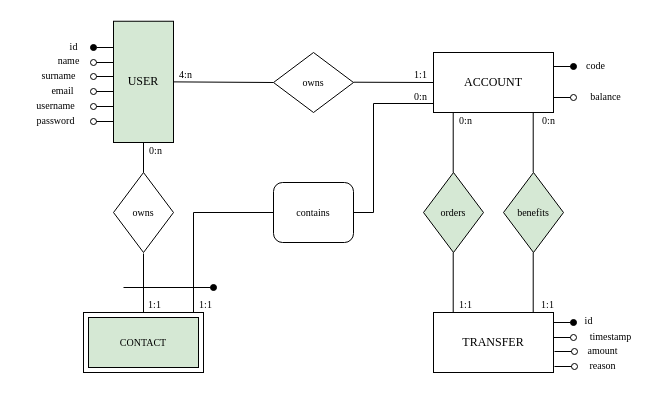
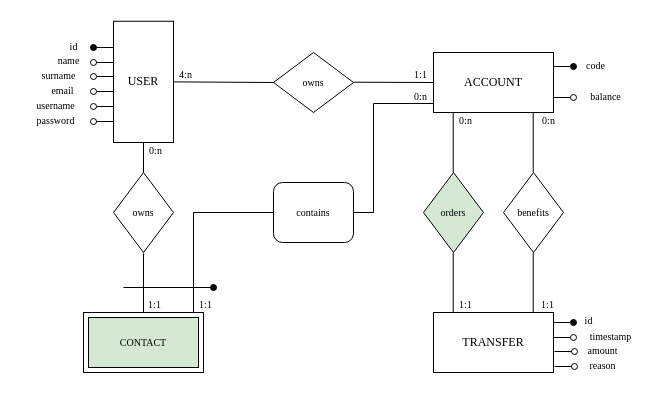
(144, 82) -> (144, 82)
(534, 213) -> (534, 213)
